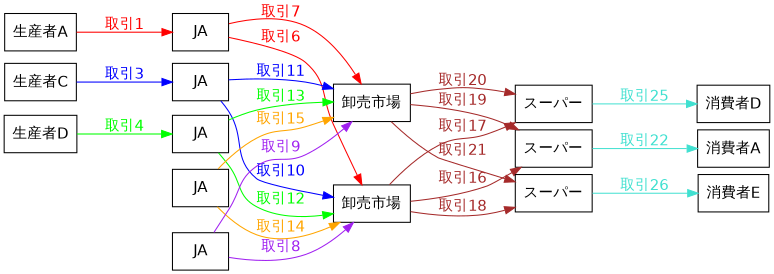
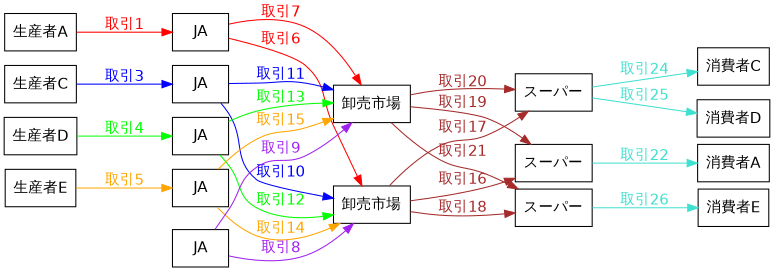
none -> (733, 66)
none -> (41, 188)
